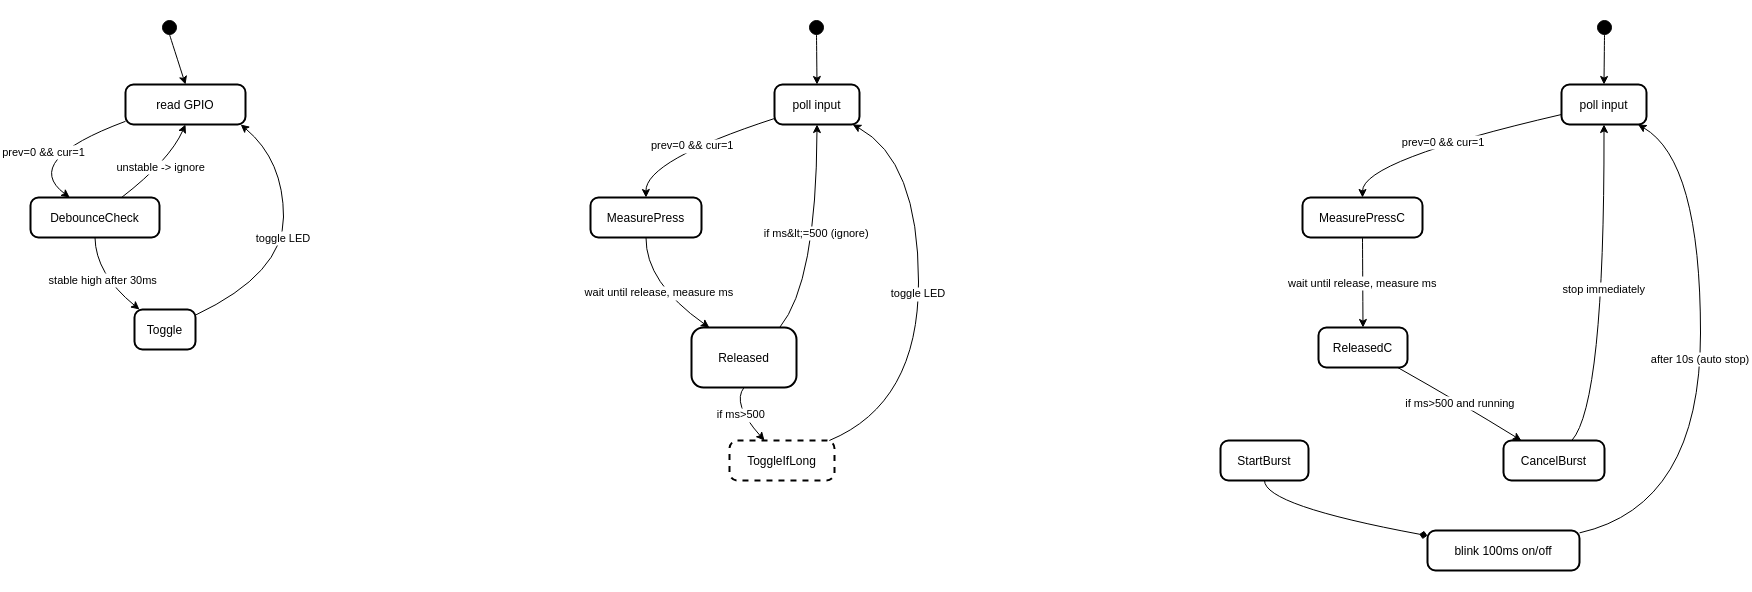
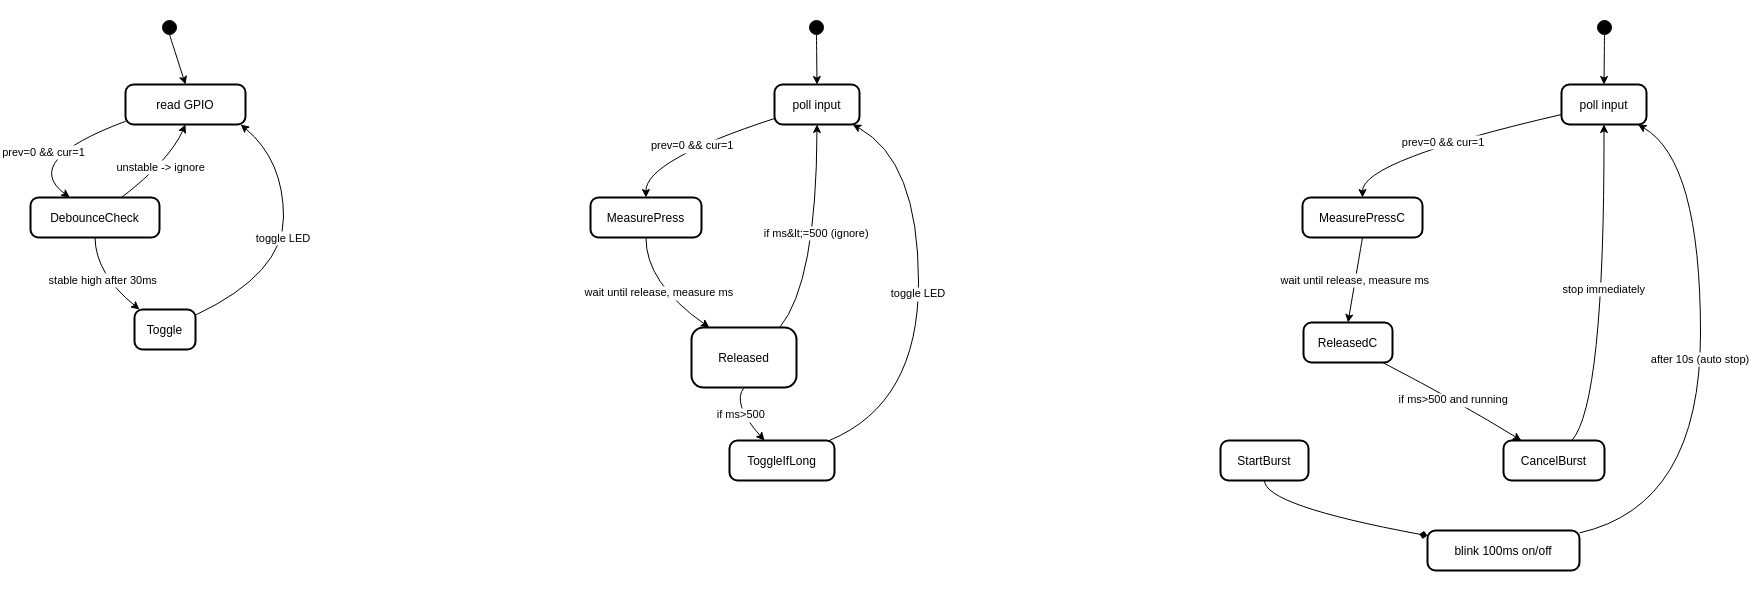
(1363, 348) -> (1348, 343)
(782, 461) -> (782, 461)
